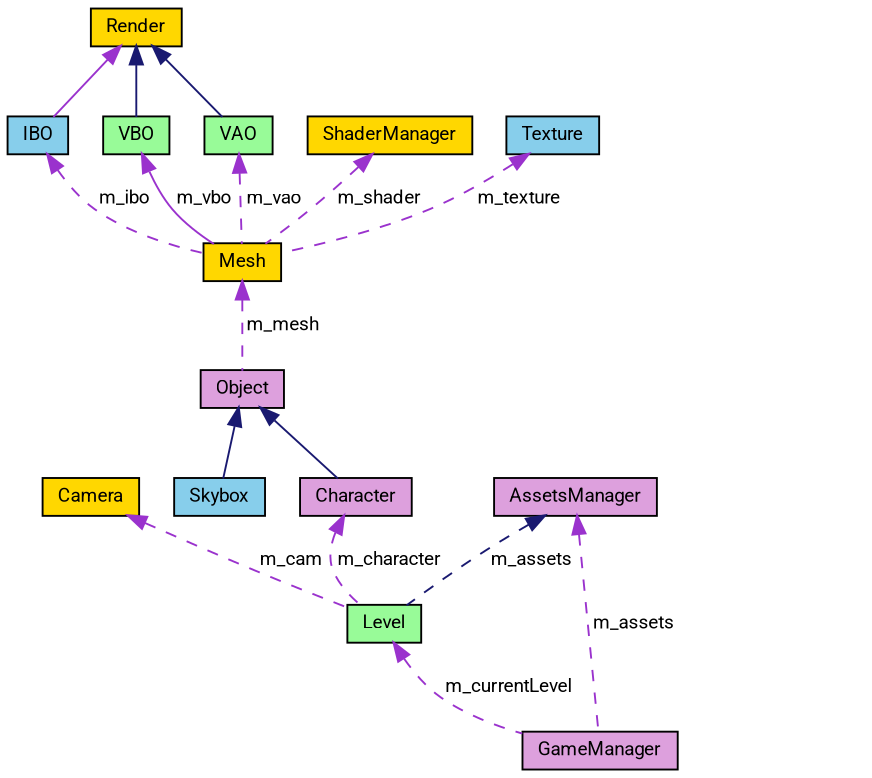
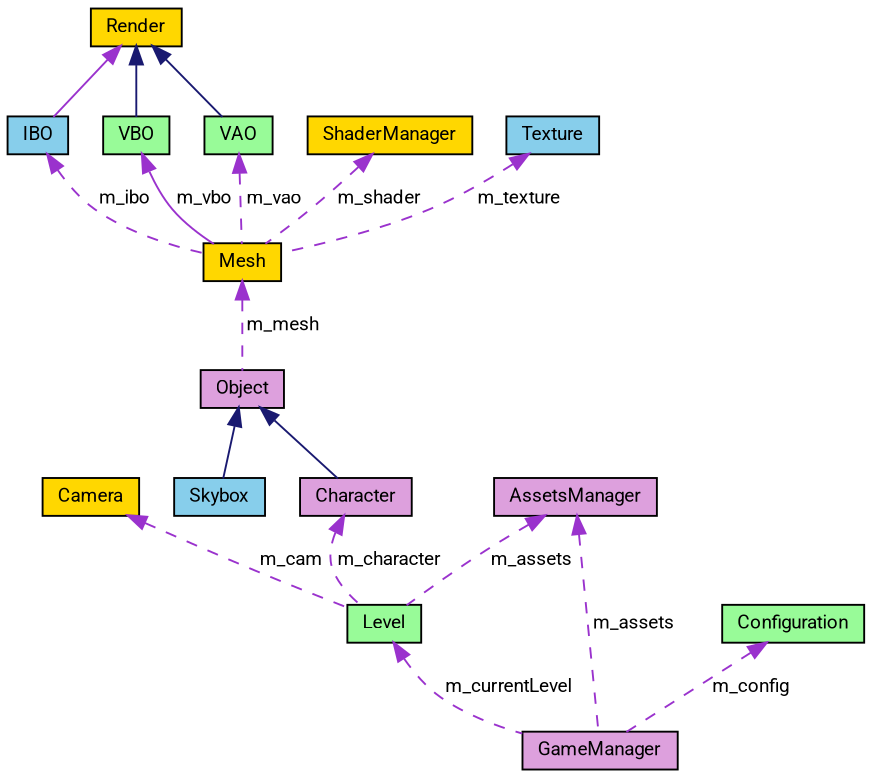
(467, 563) -> (467, 563)
none -> (793, 624)
